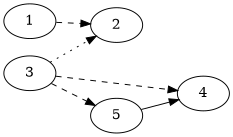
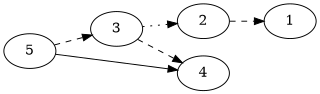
(69, 23) -> (242, 21)
(69, 92) -> (69, 41)
